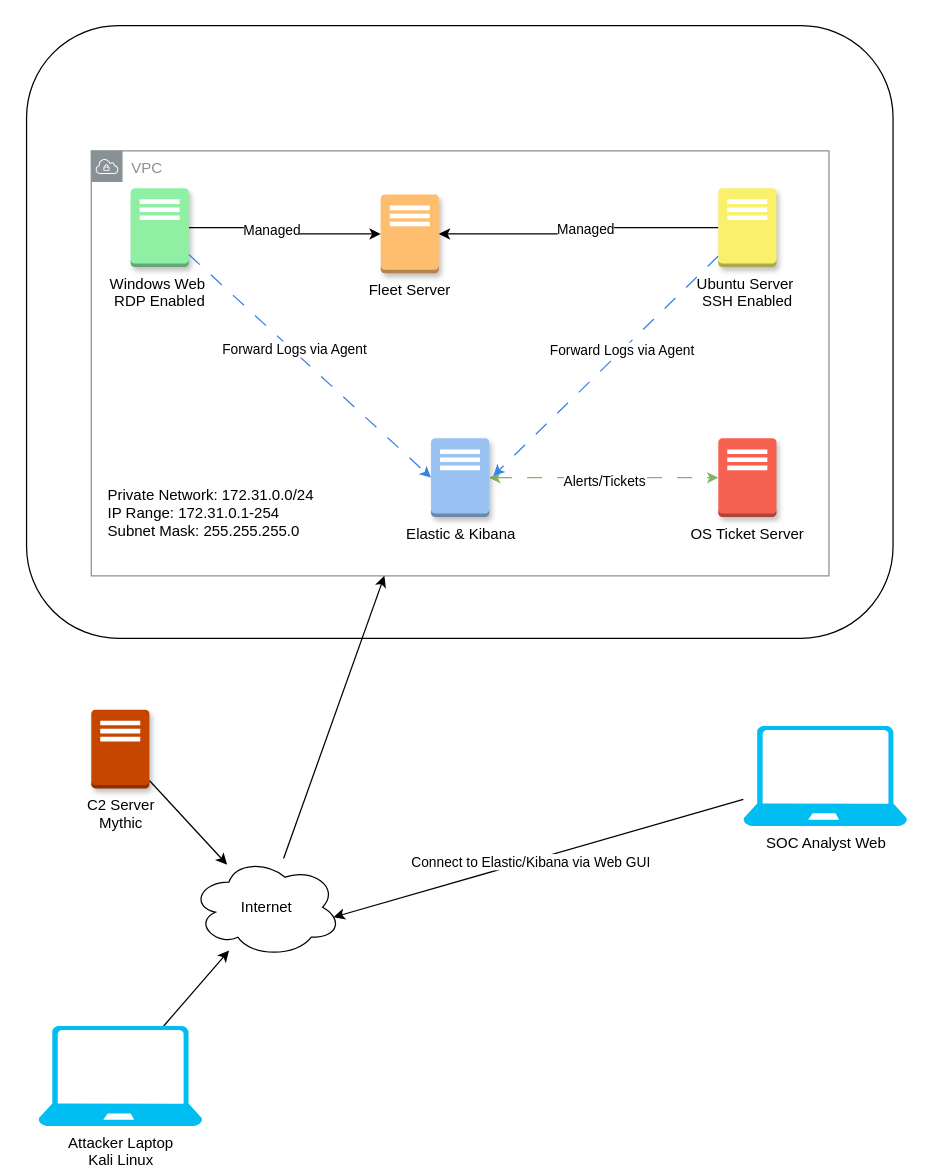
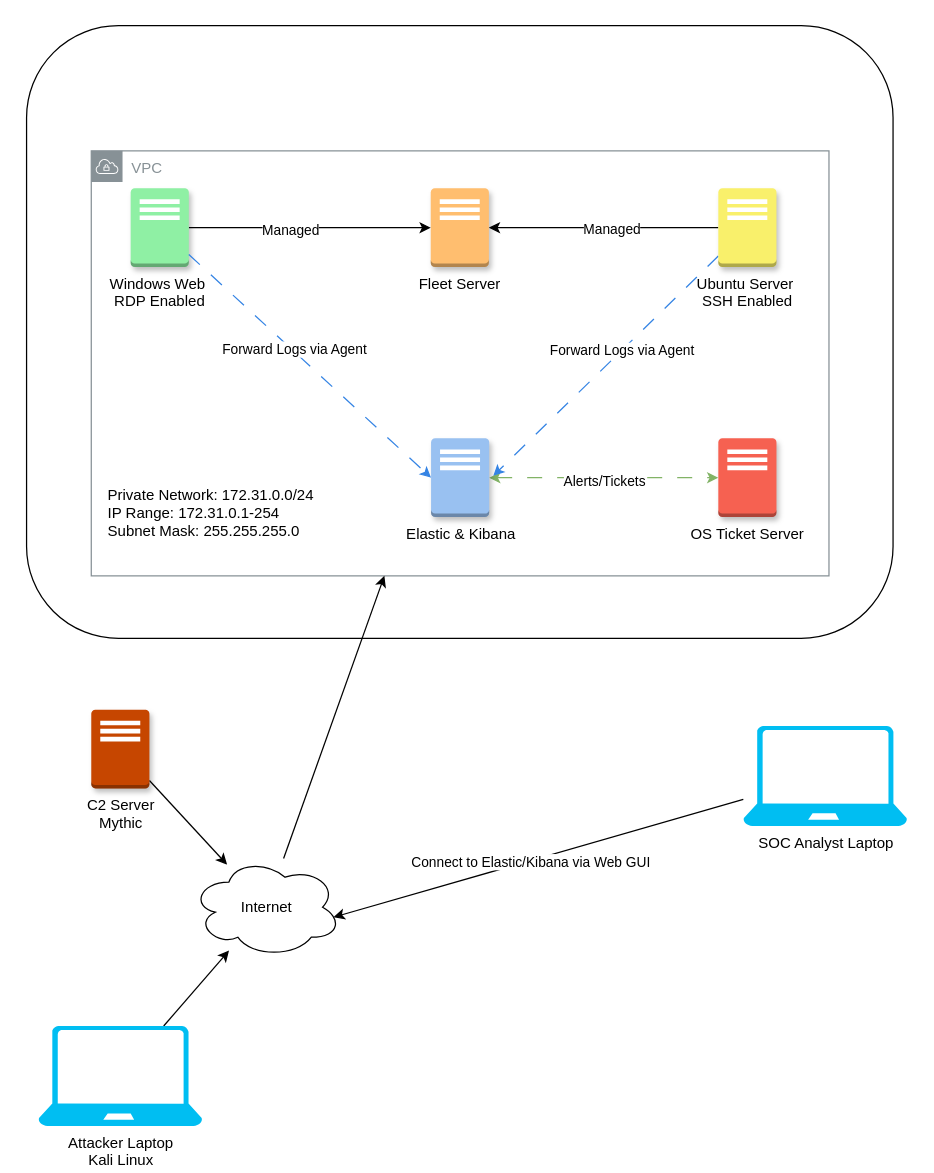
(410, 234) -> (460, 228)
(826, 843) -> (826, 843)
